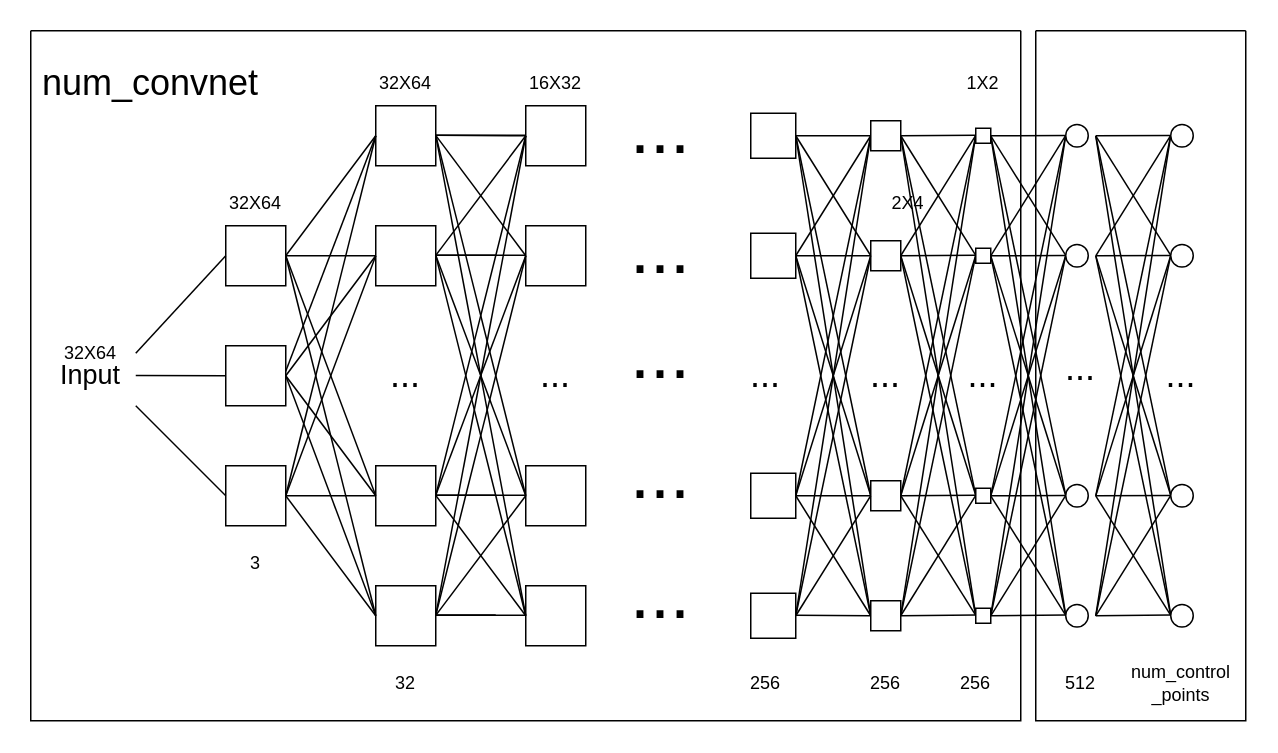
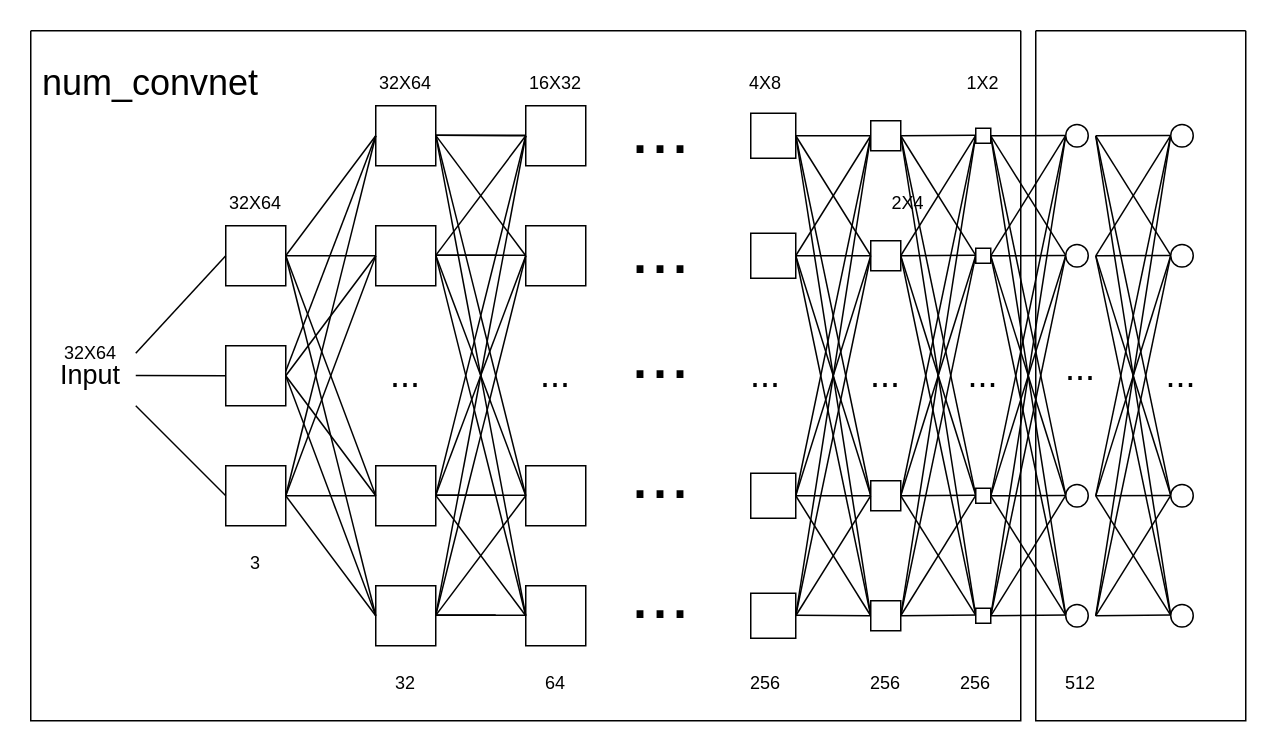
none -> (766, 83)
none -> (556, 683)
(1181, 683) -> none
